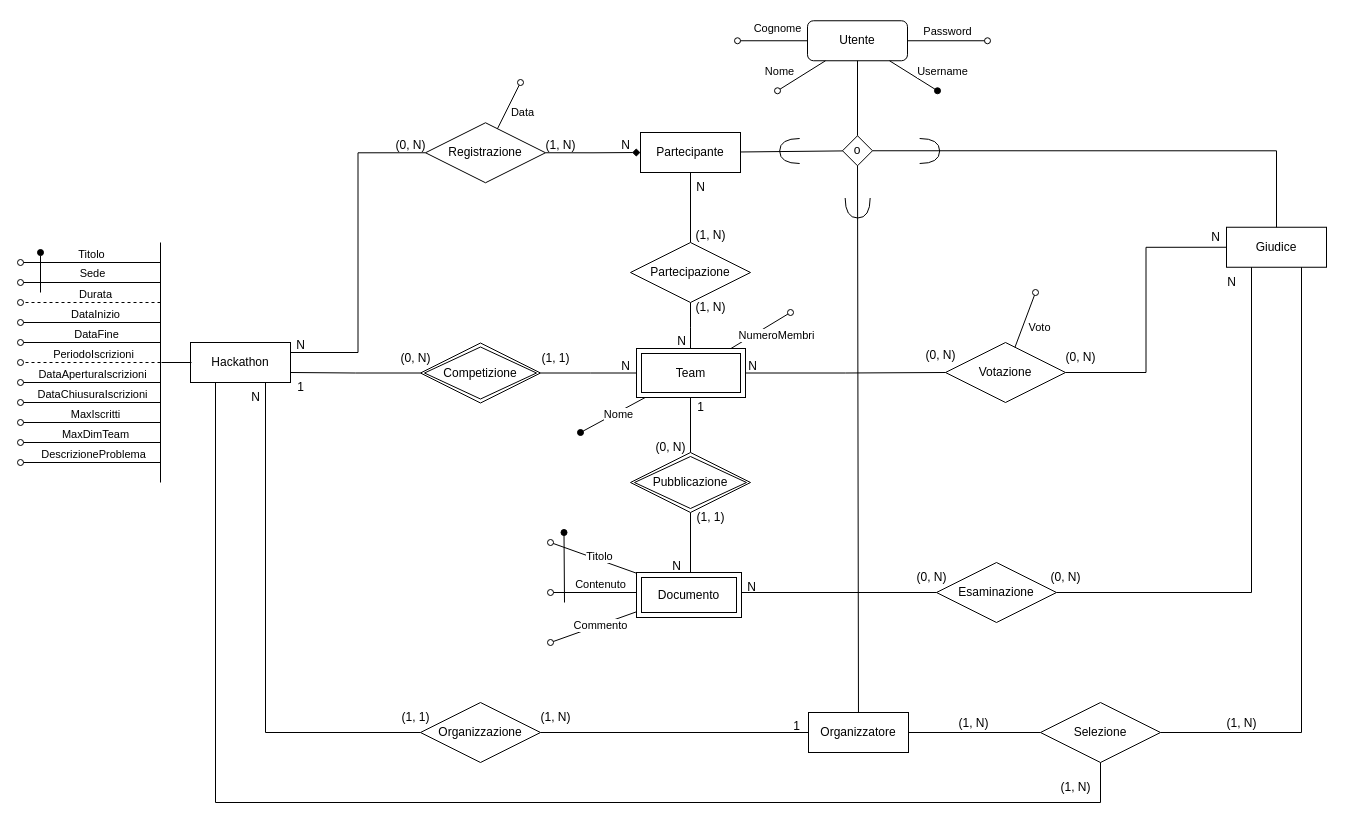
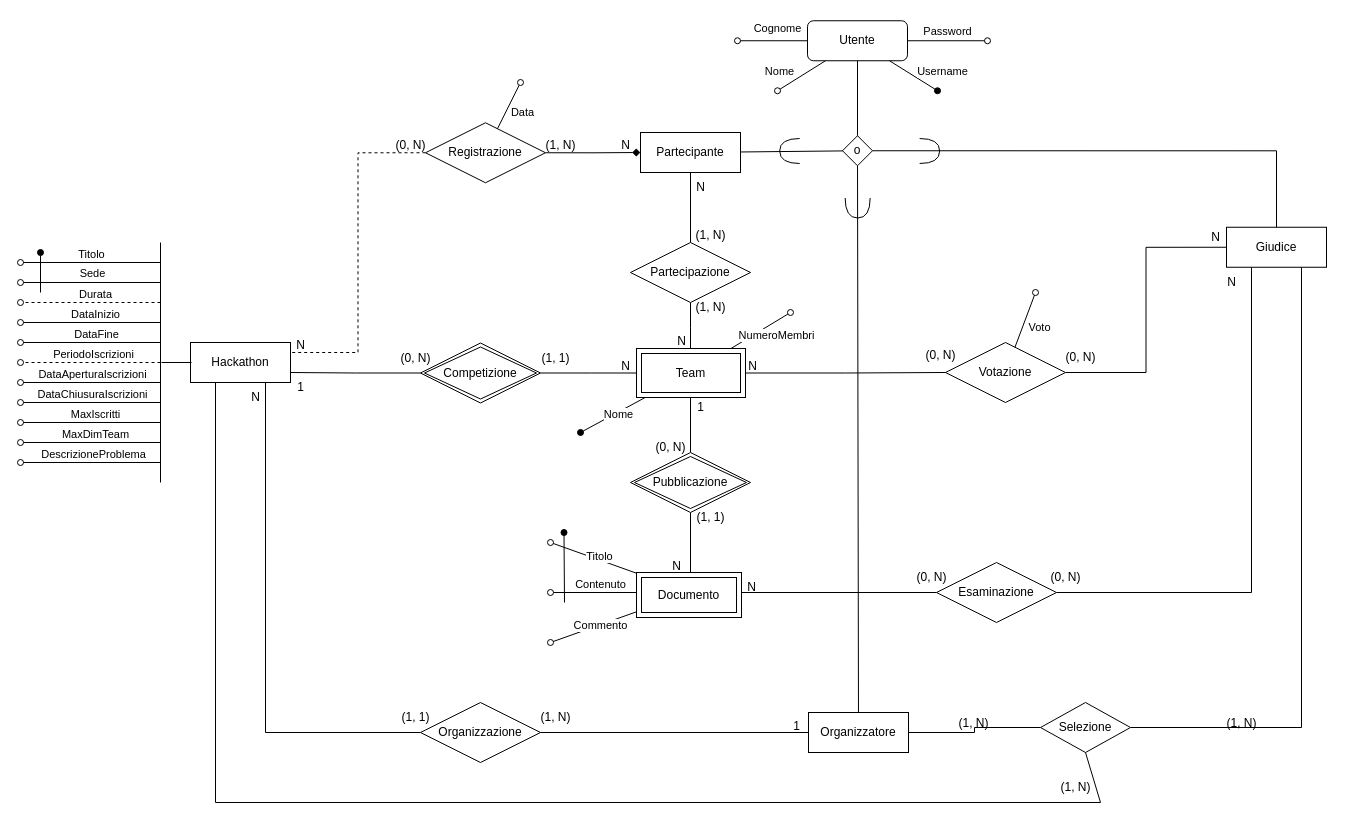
(358, 253) -> (358, 253)
(1101, 733) -> (1086, 728)
